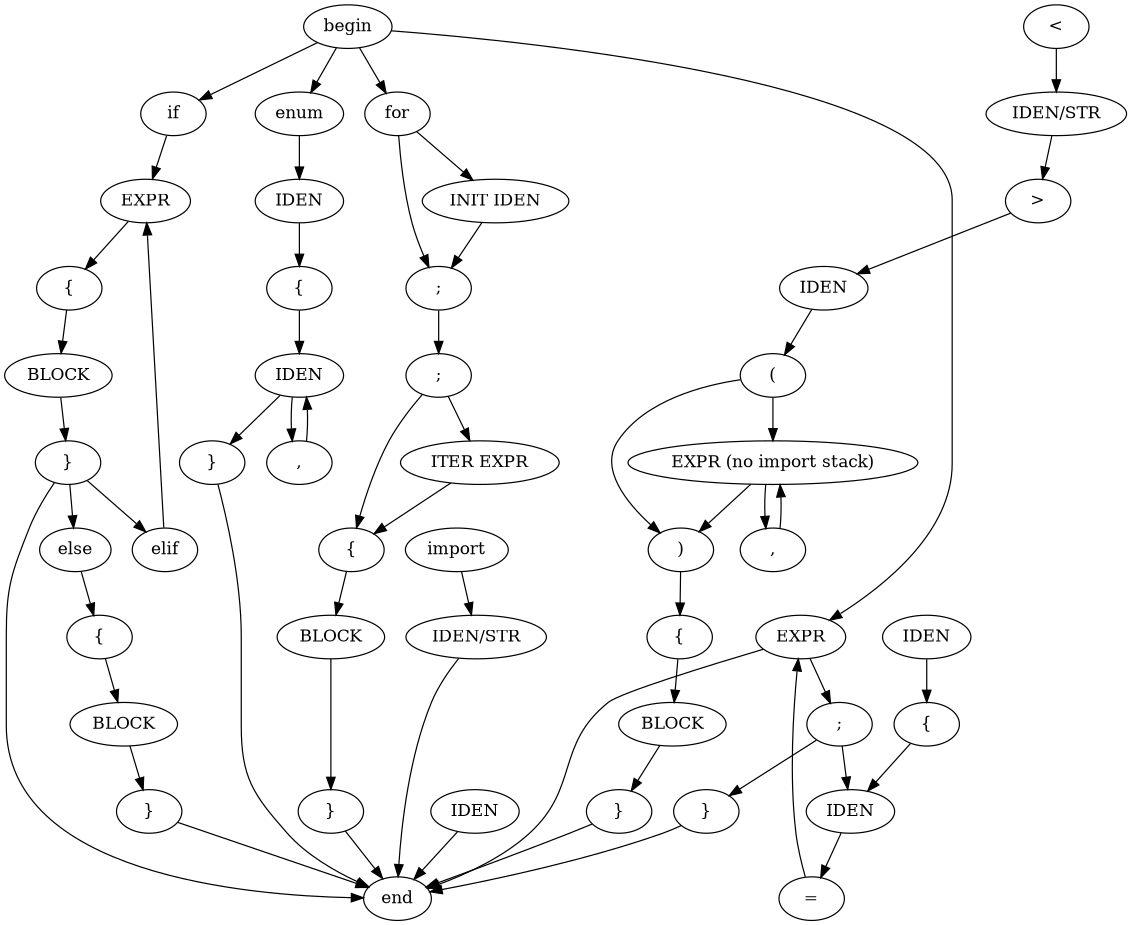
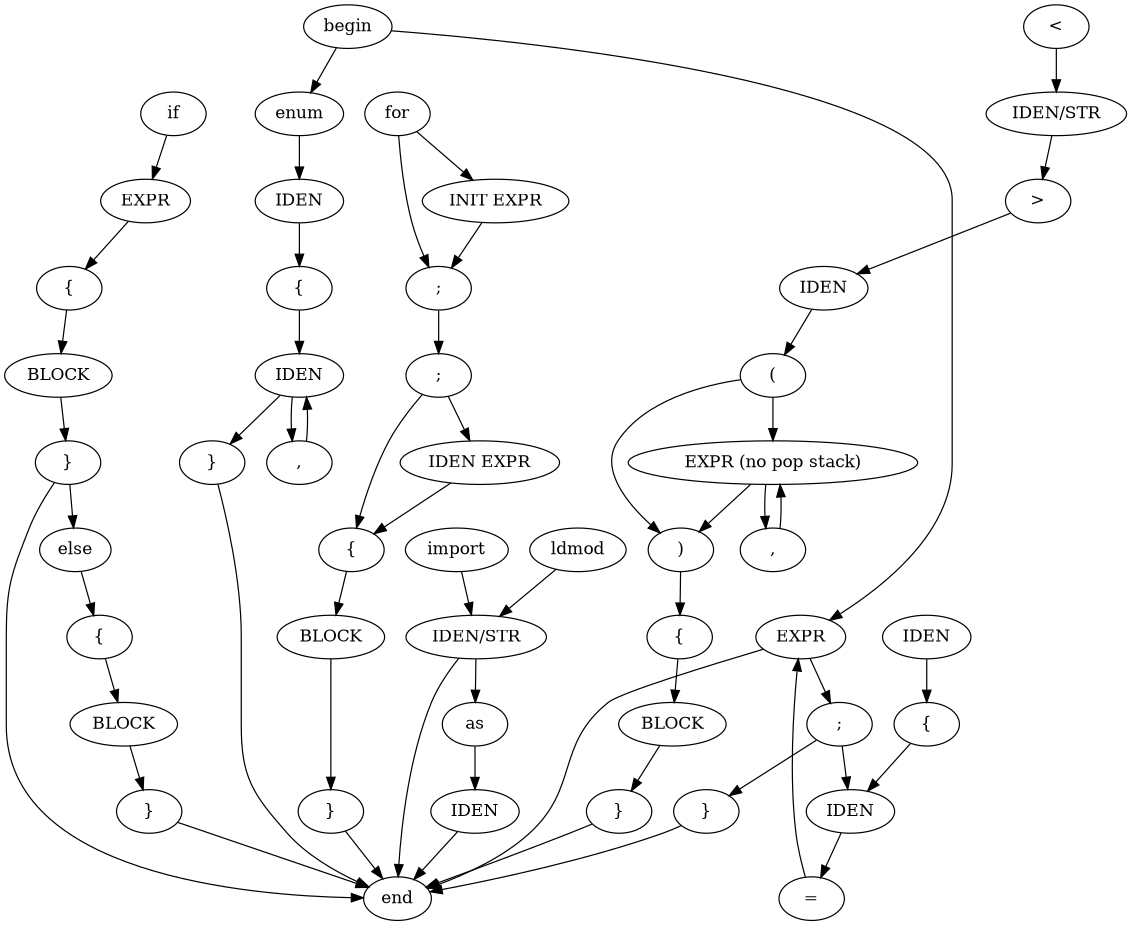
(370, 65) -> none
(264, 69) -> none
(496, 201) -> (496, 201)
(480, 463) -> (480, 463)
(773, 463) -> (773, 463)
(165, 550) -> none
none -> (578, 550)
none -> (475, 724)
